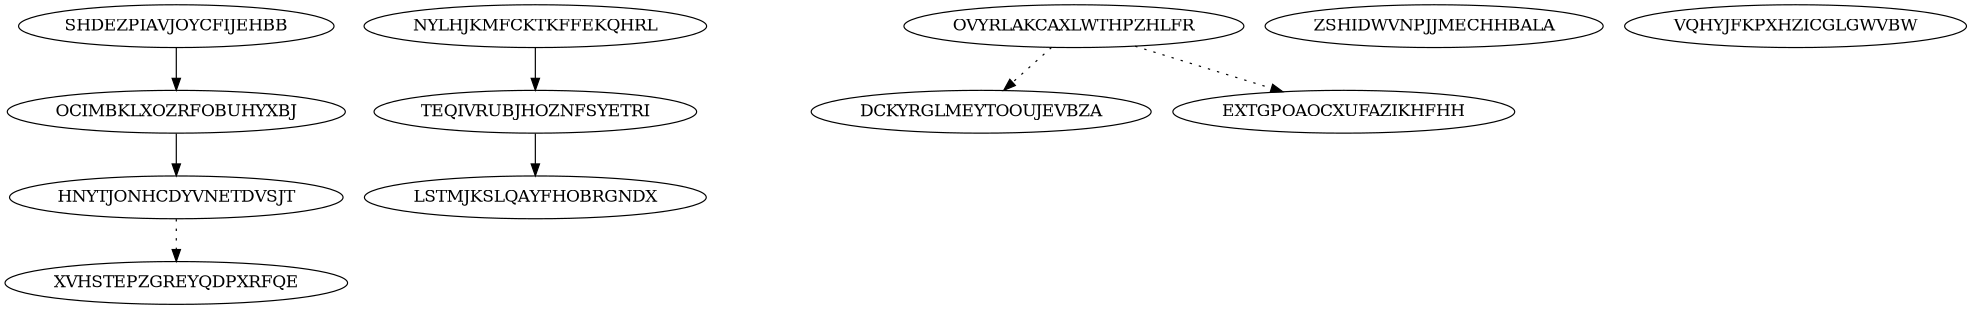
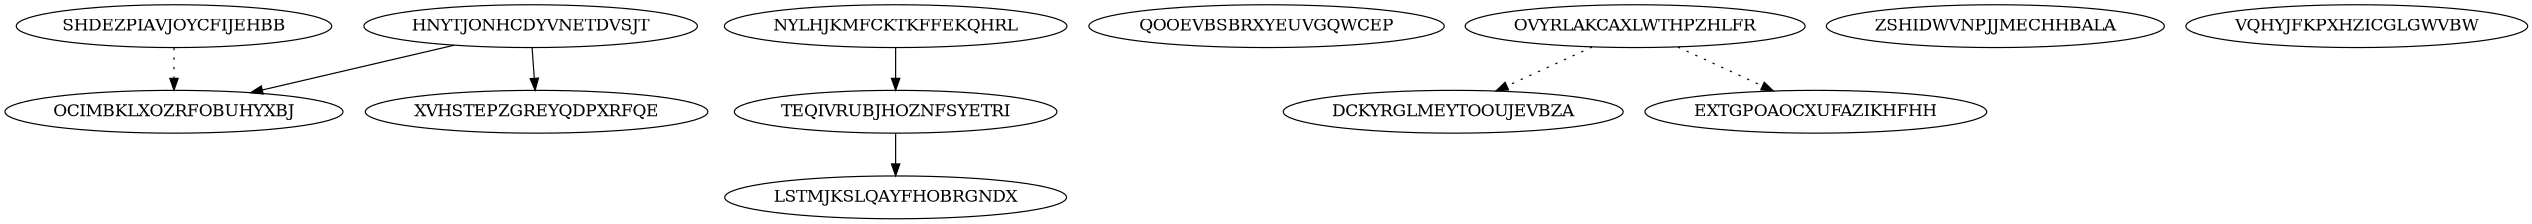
none -> (1267, 26)
(176, 63) -> (174, 63)
(176, 149) -> (358, 68)
(176, 234) -> (533, 63)
